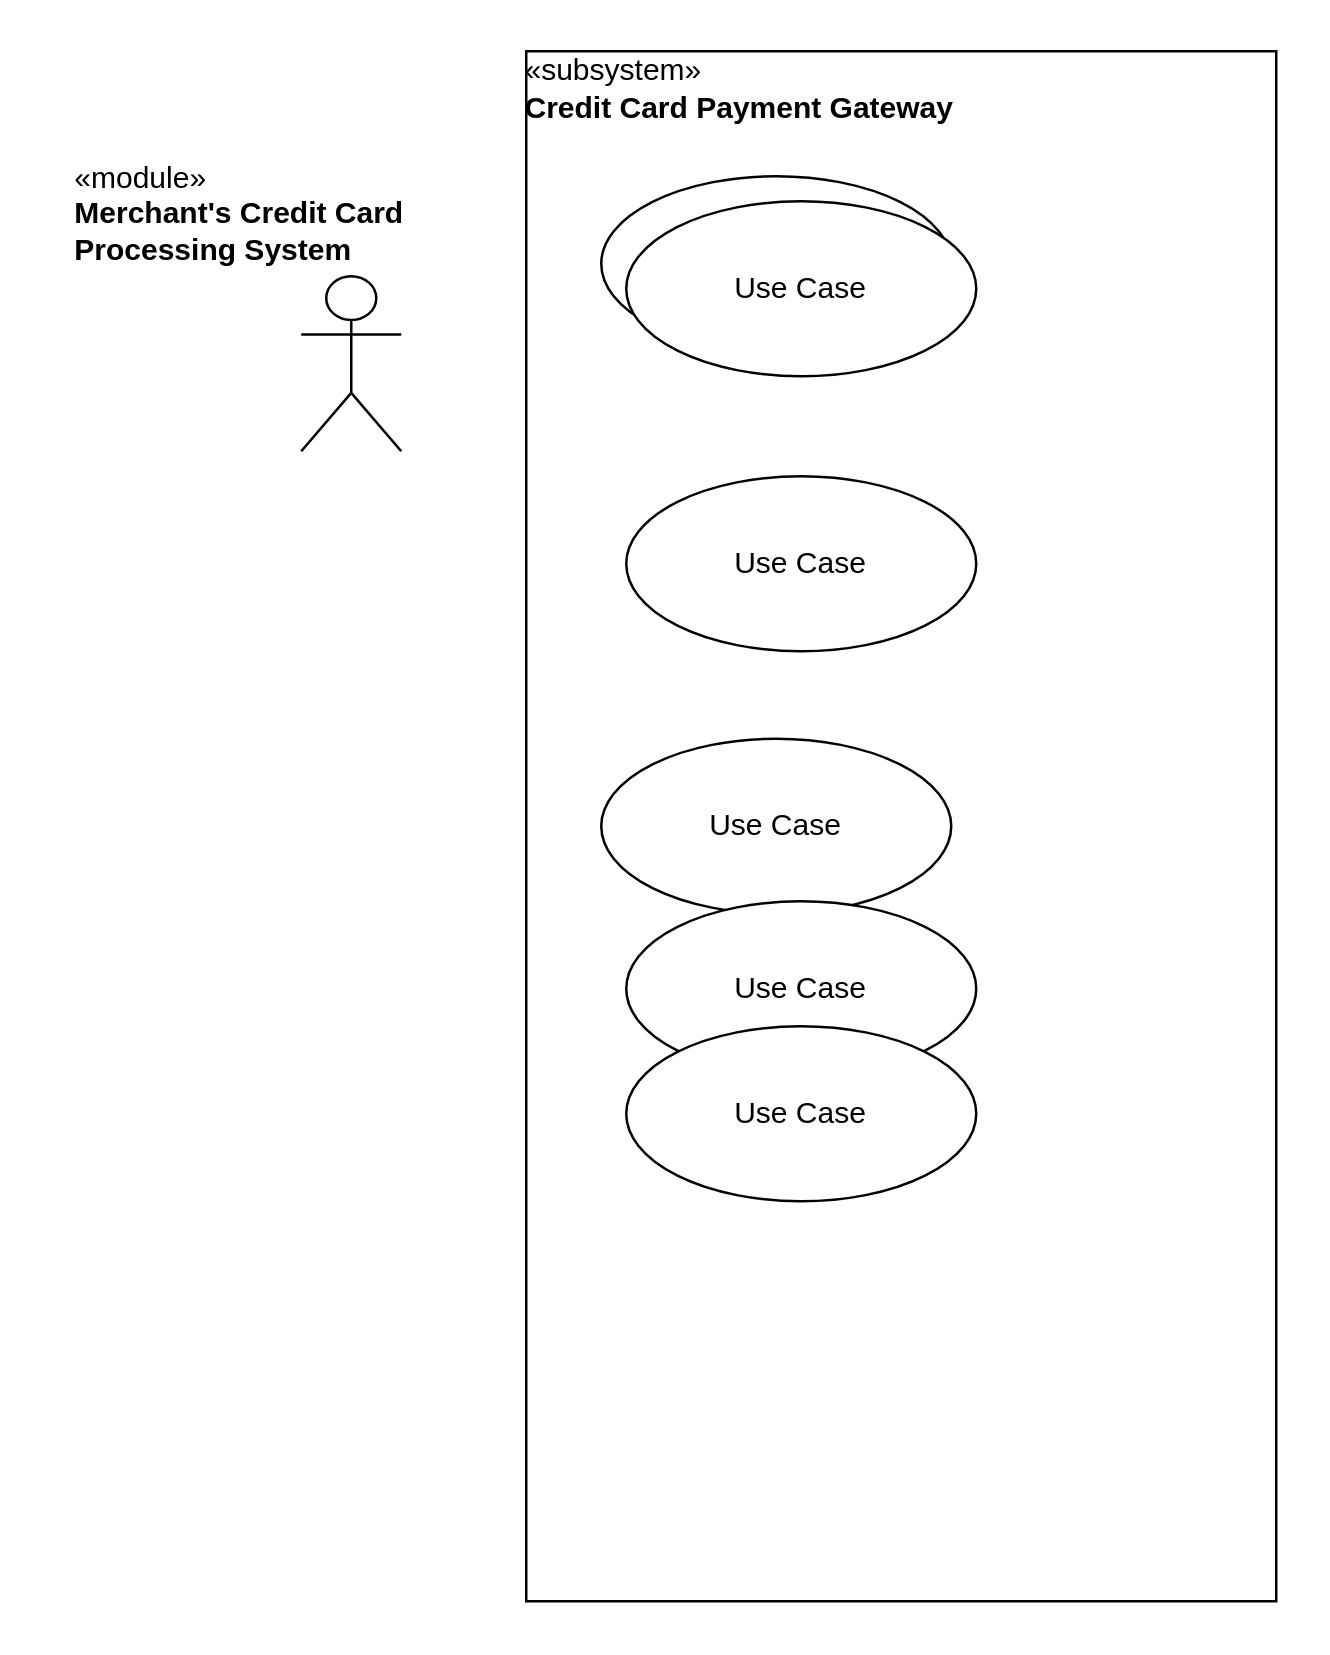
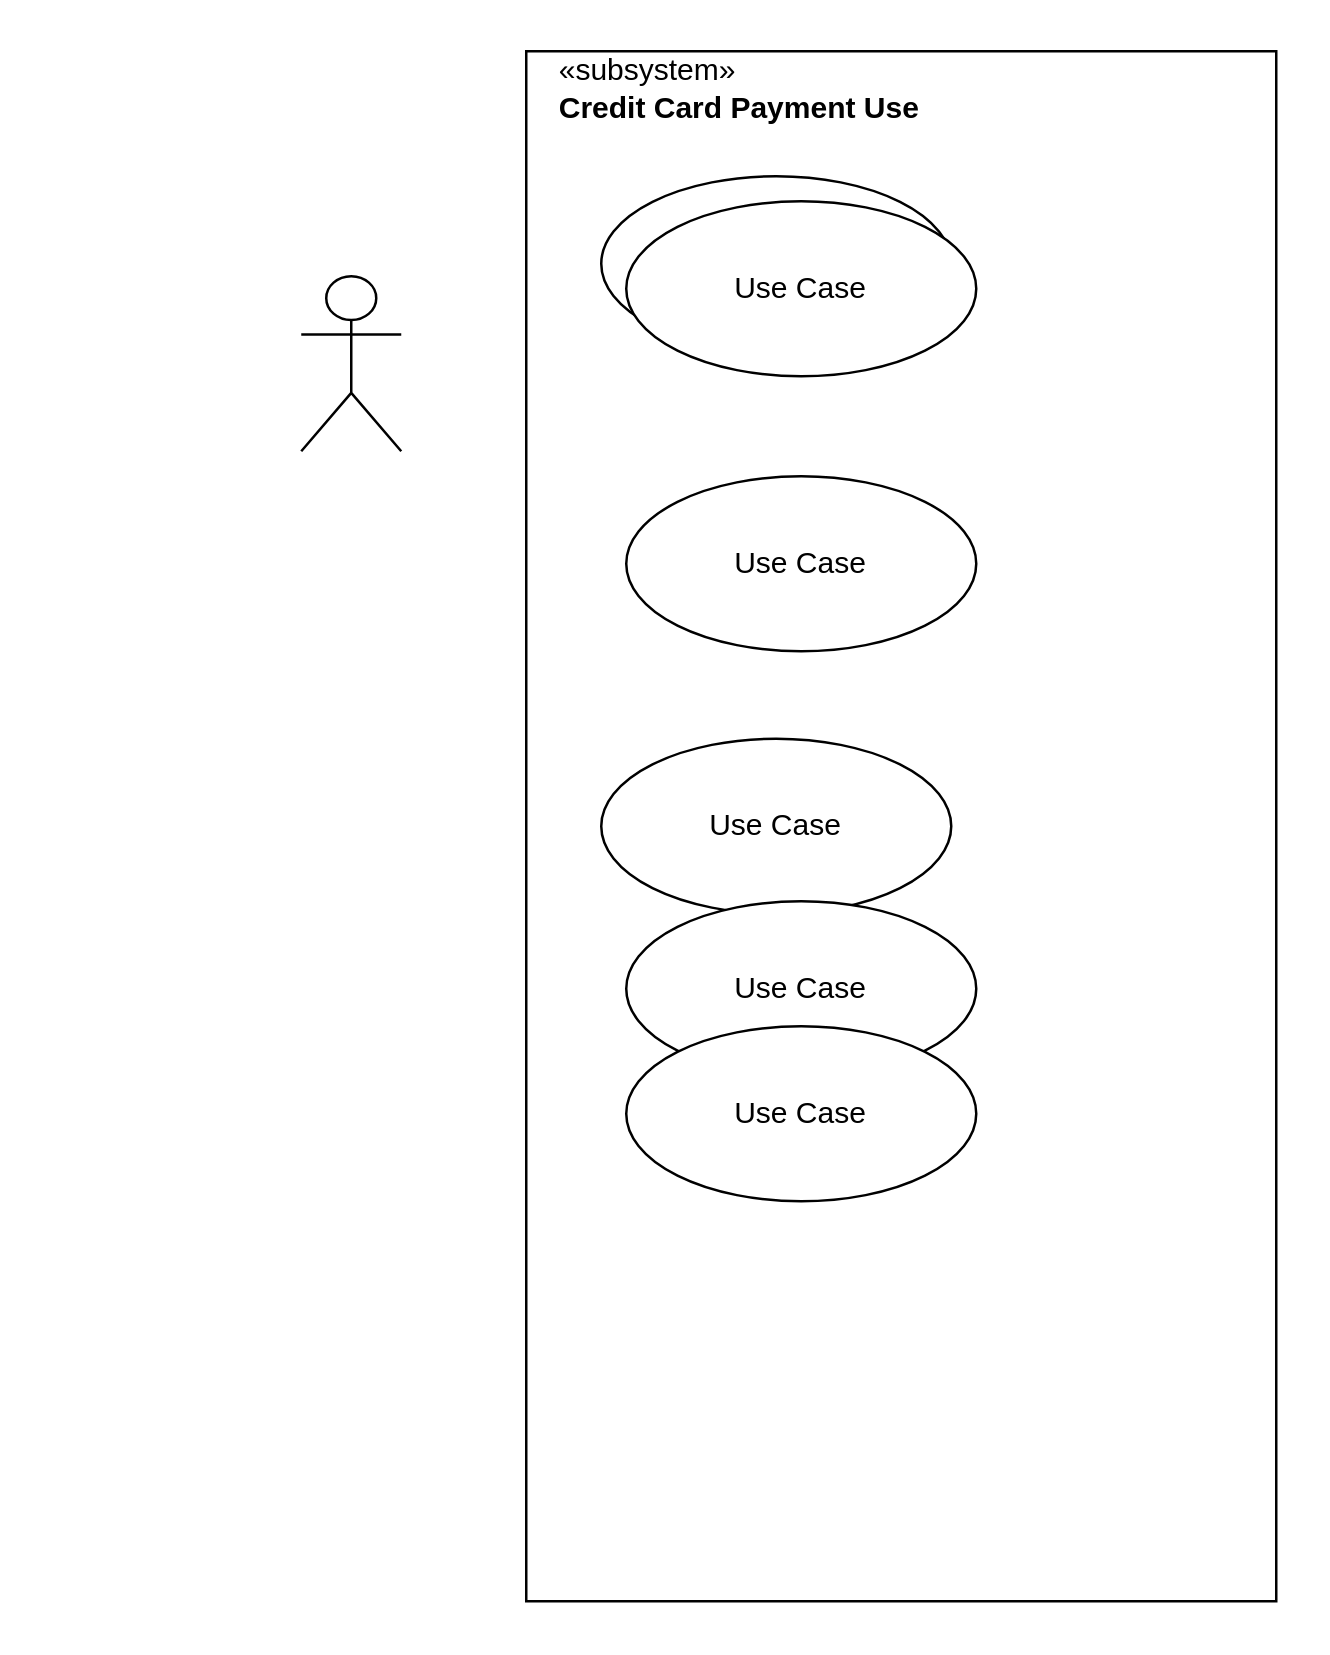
(740, 89) -> (740, 89)
(239, 214) -> none
